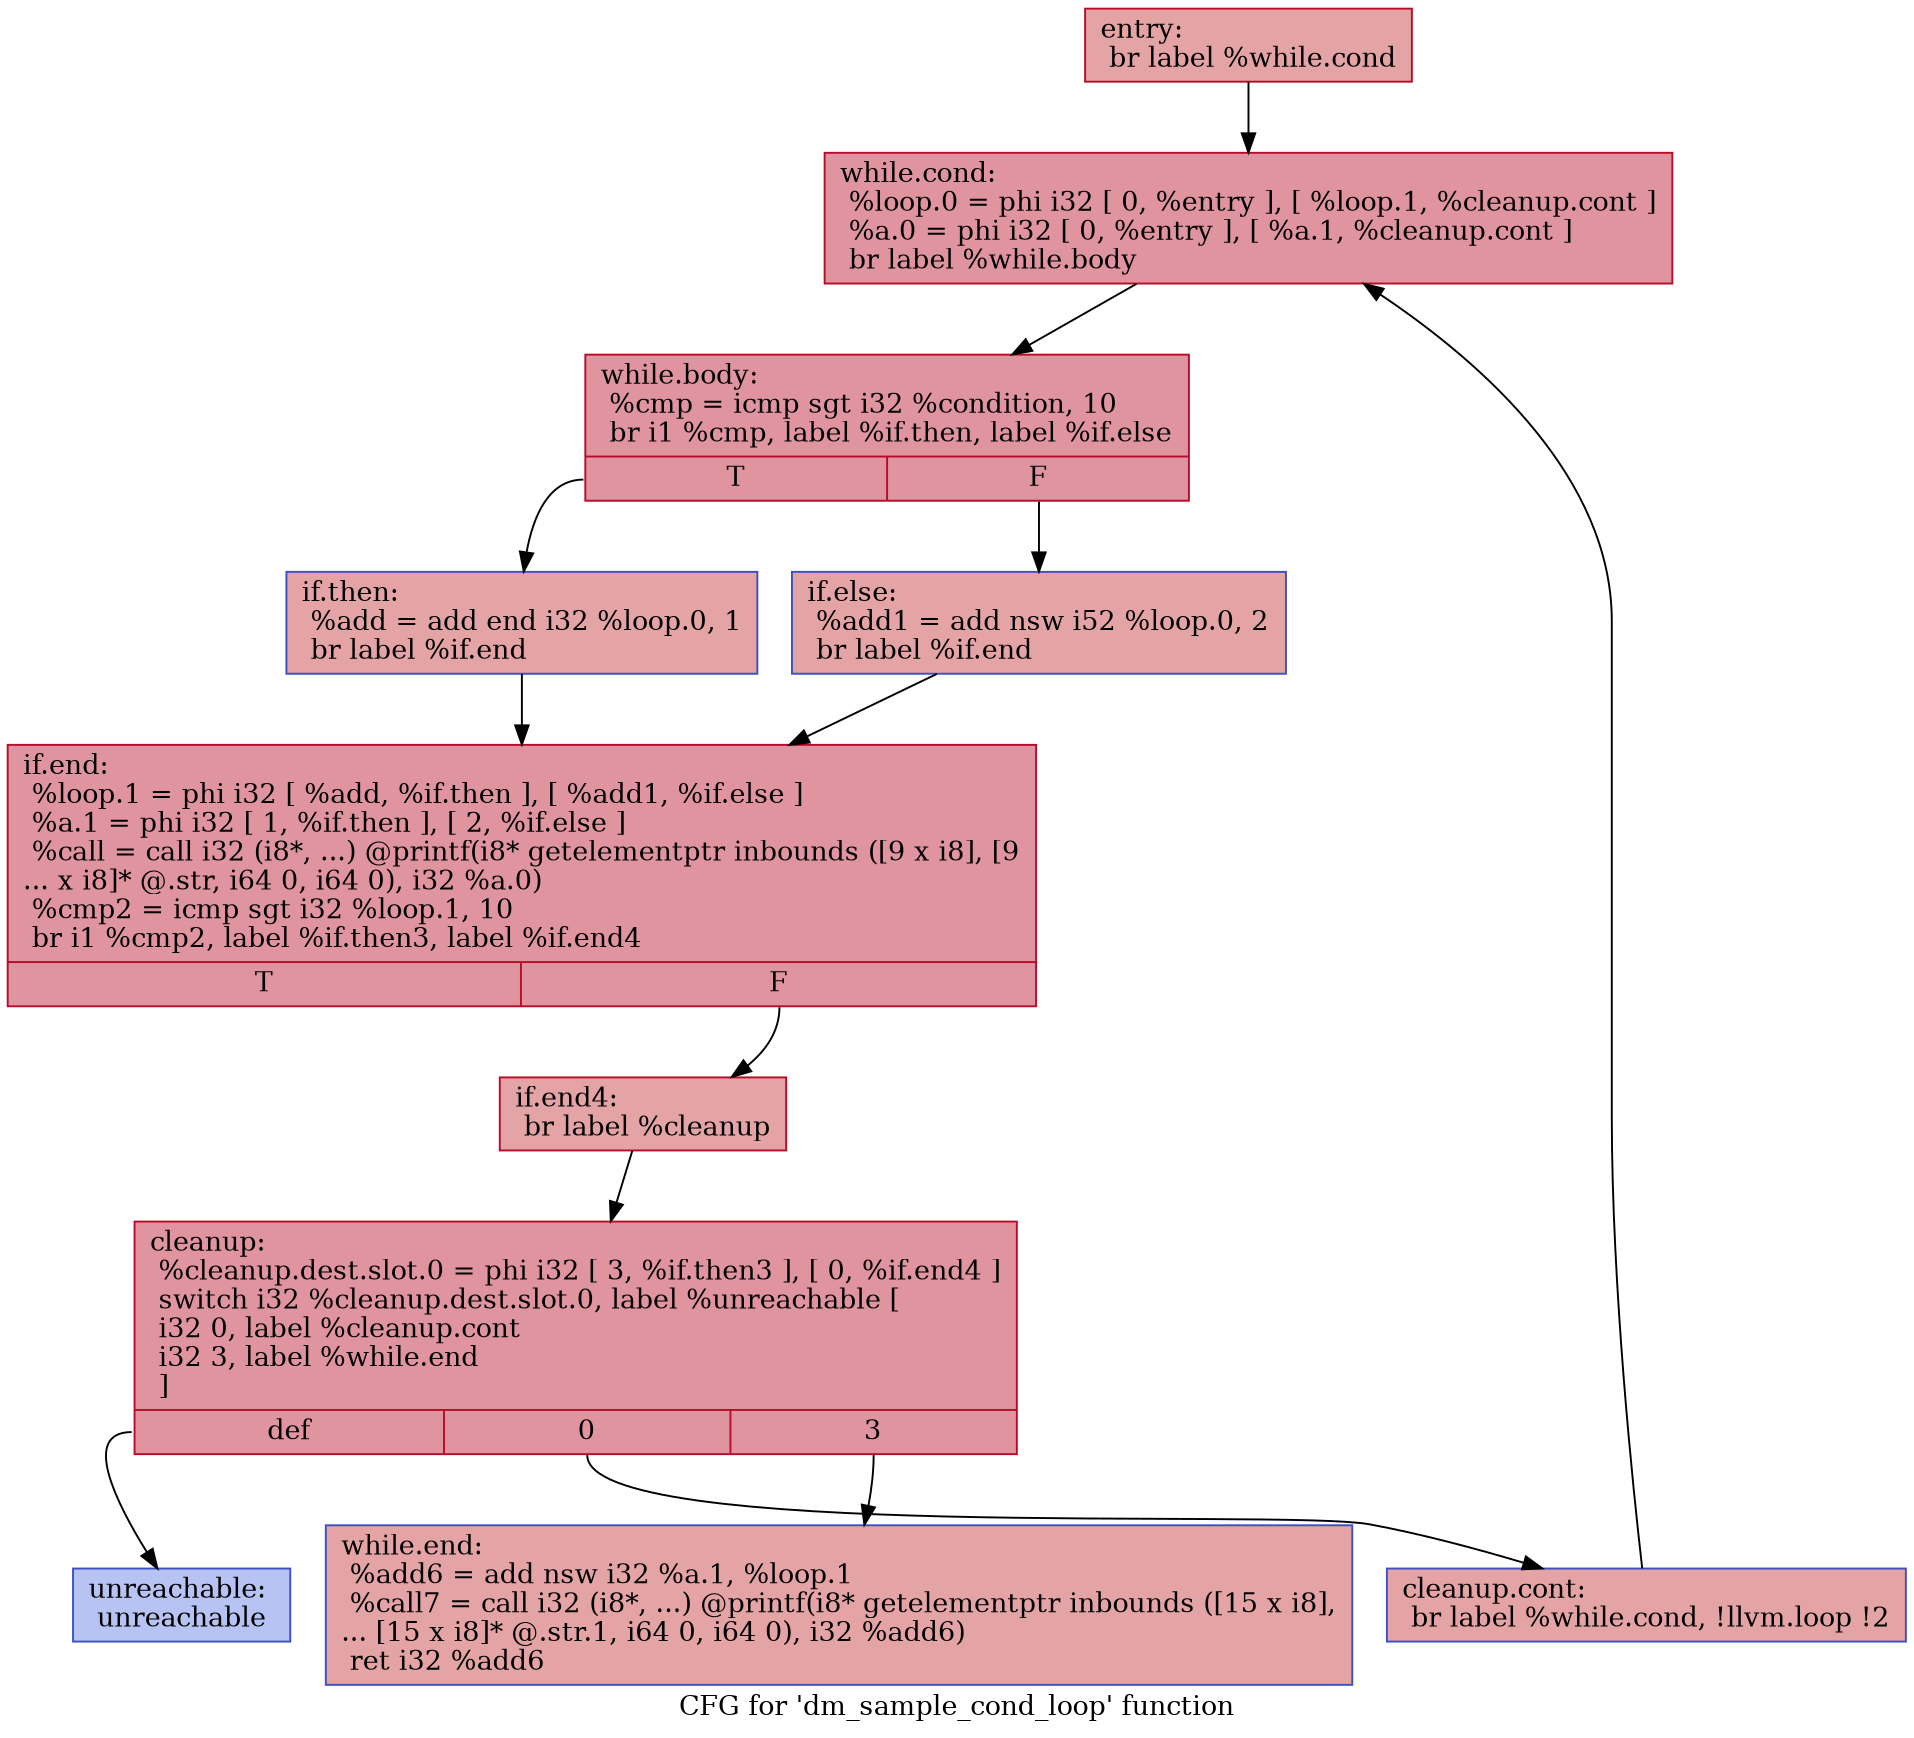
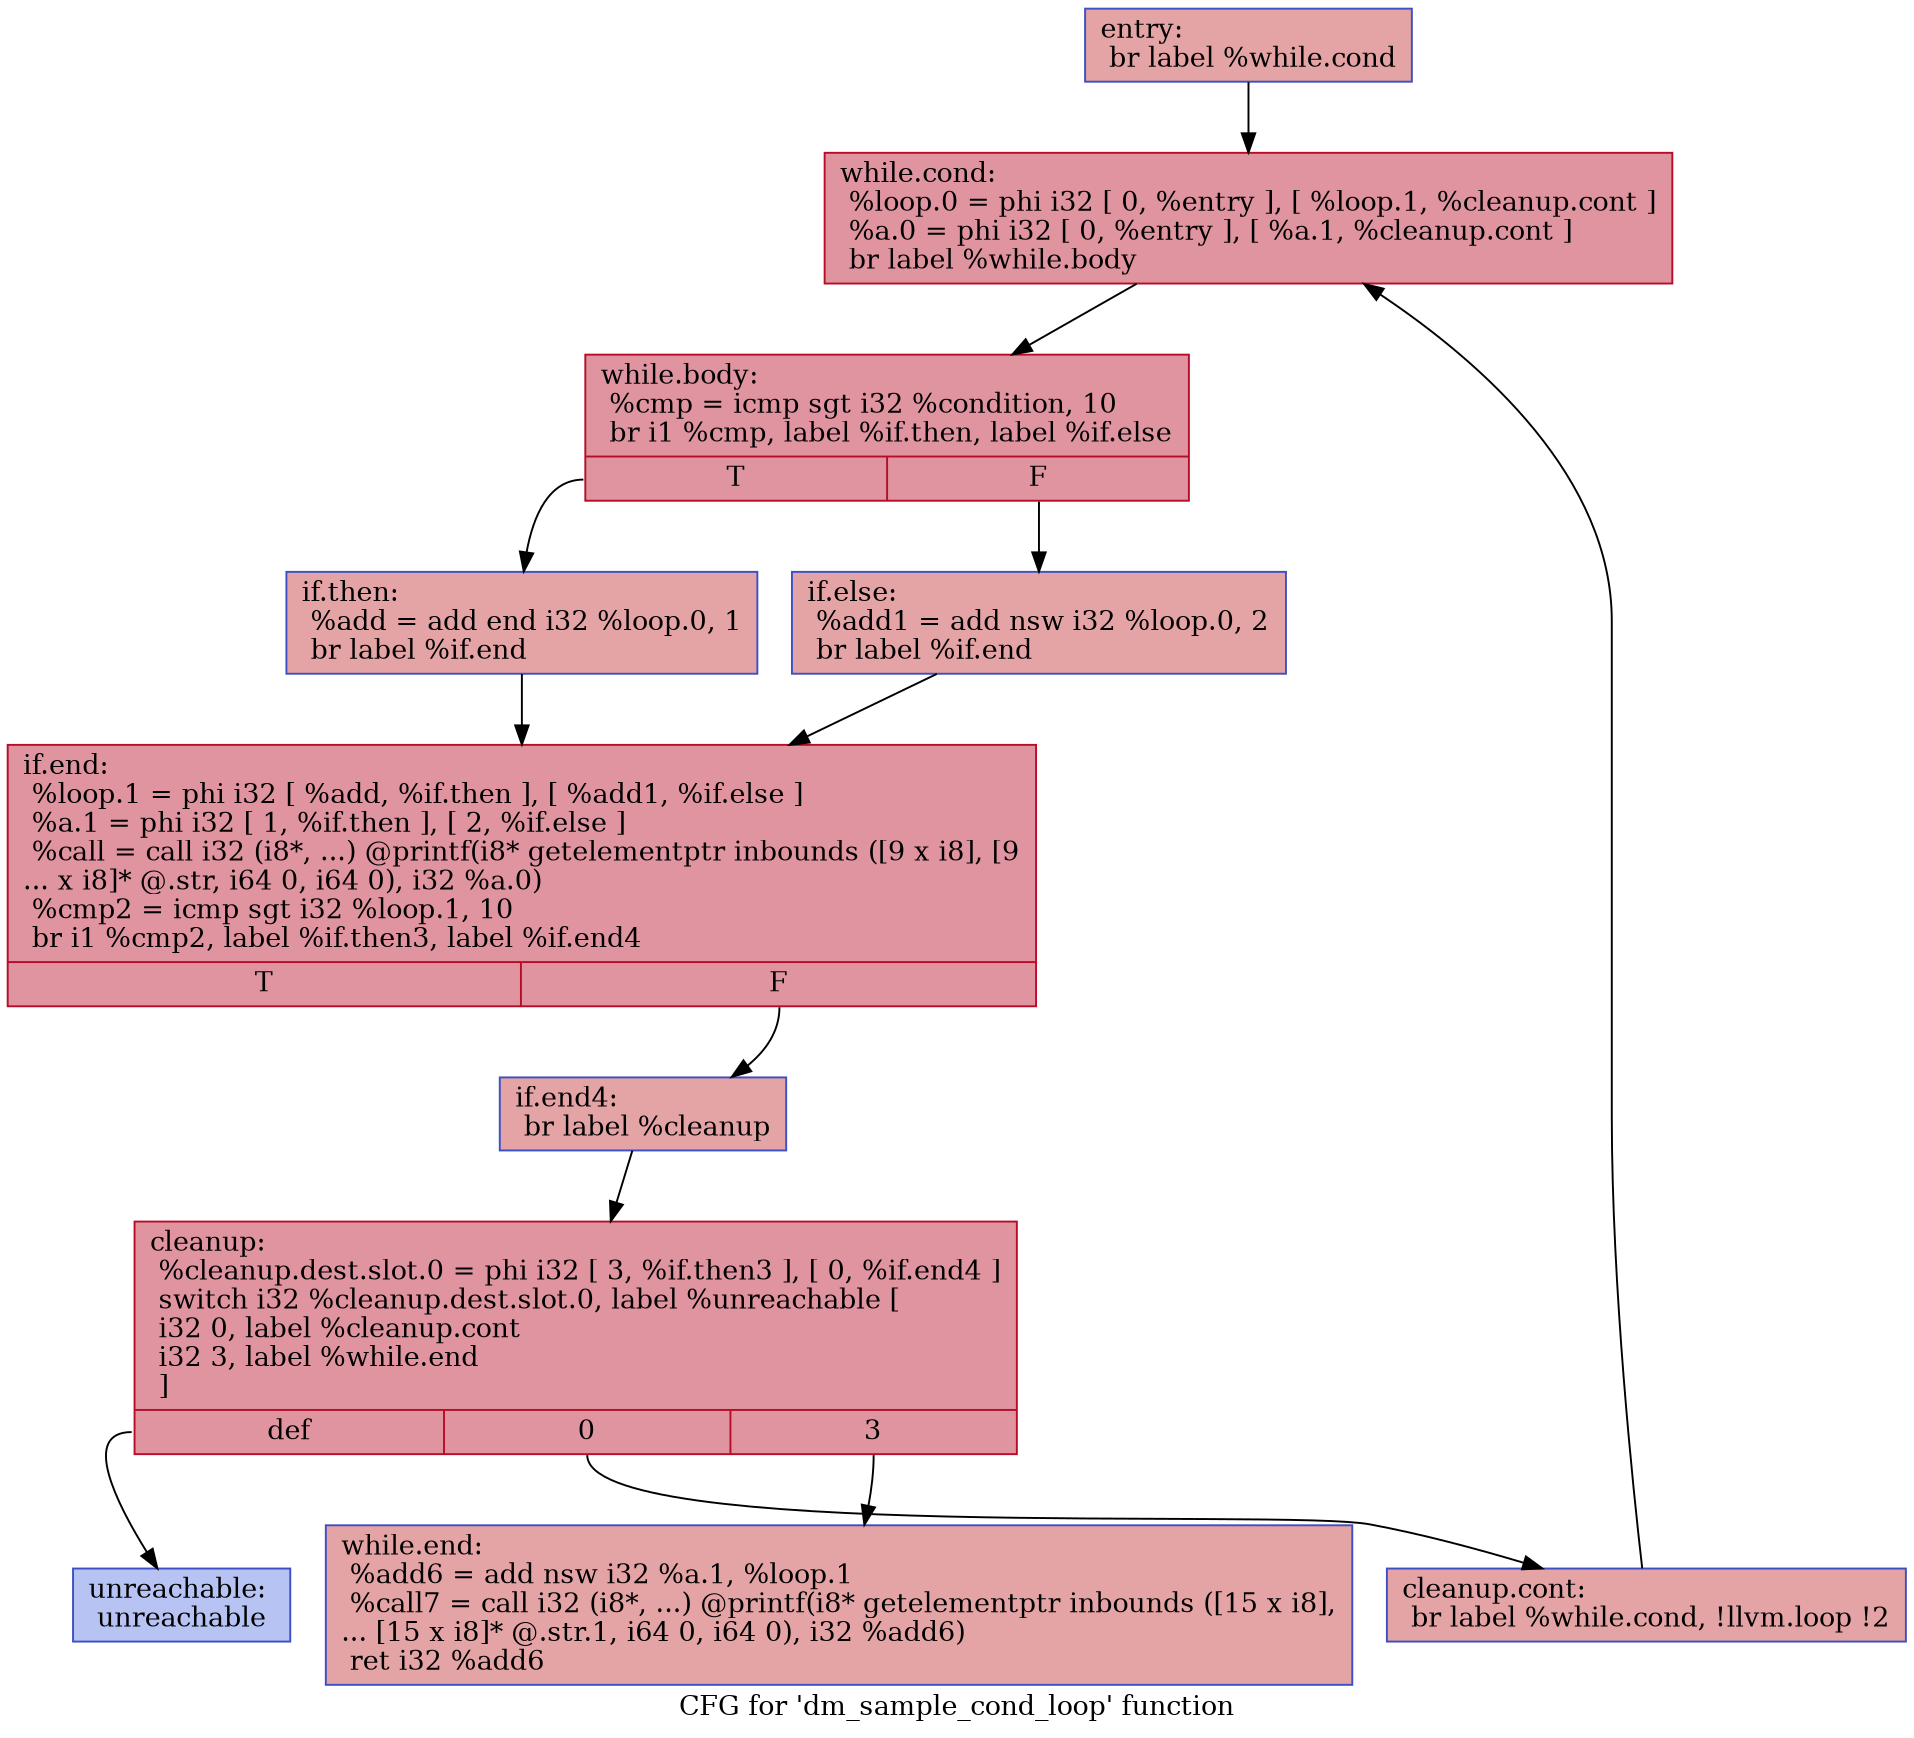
(1248, 45) -> (1248, 45)
(1039, 622) -> (1039, 622)
(643, 1114) -> (643, 1114)
